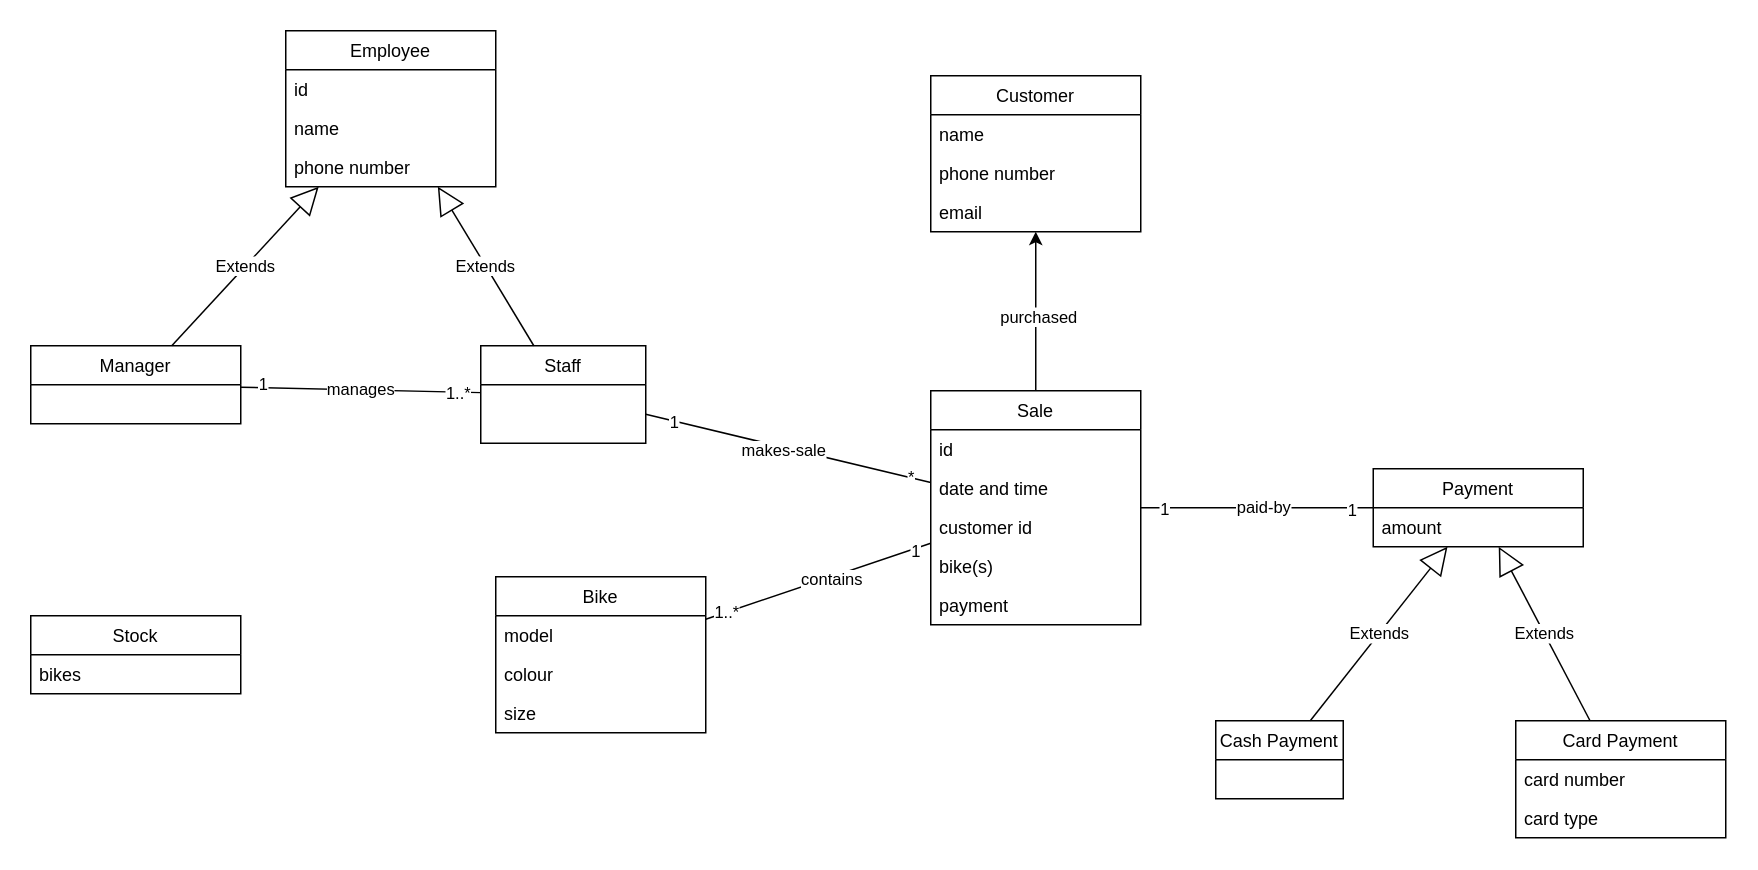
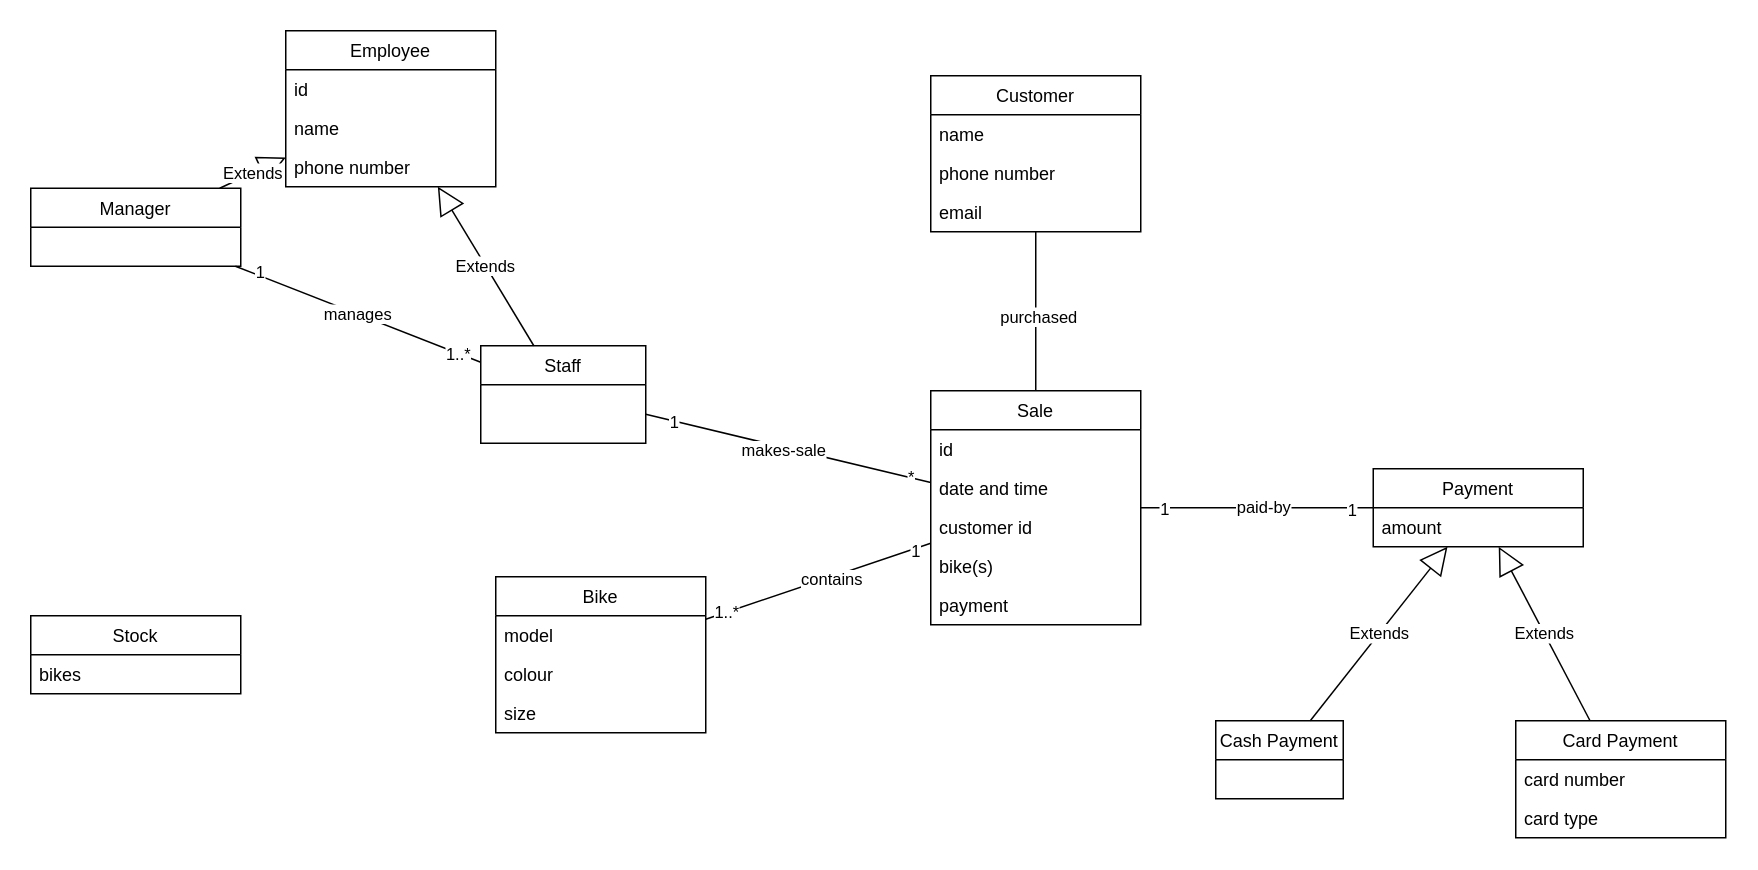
(1036, 243) -> (1036, 238)
(136, 385) -> (136, 227)
